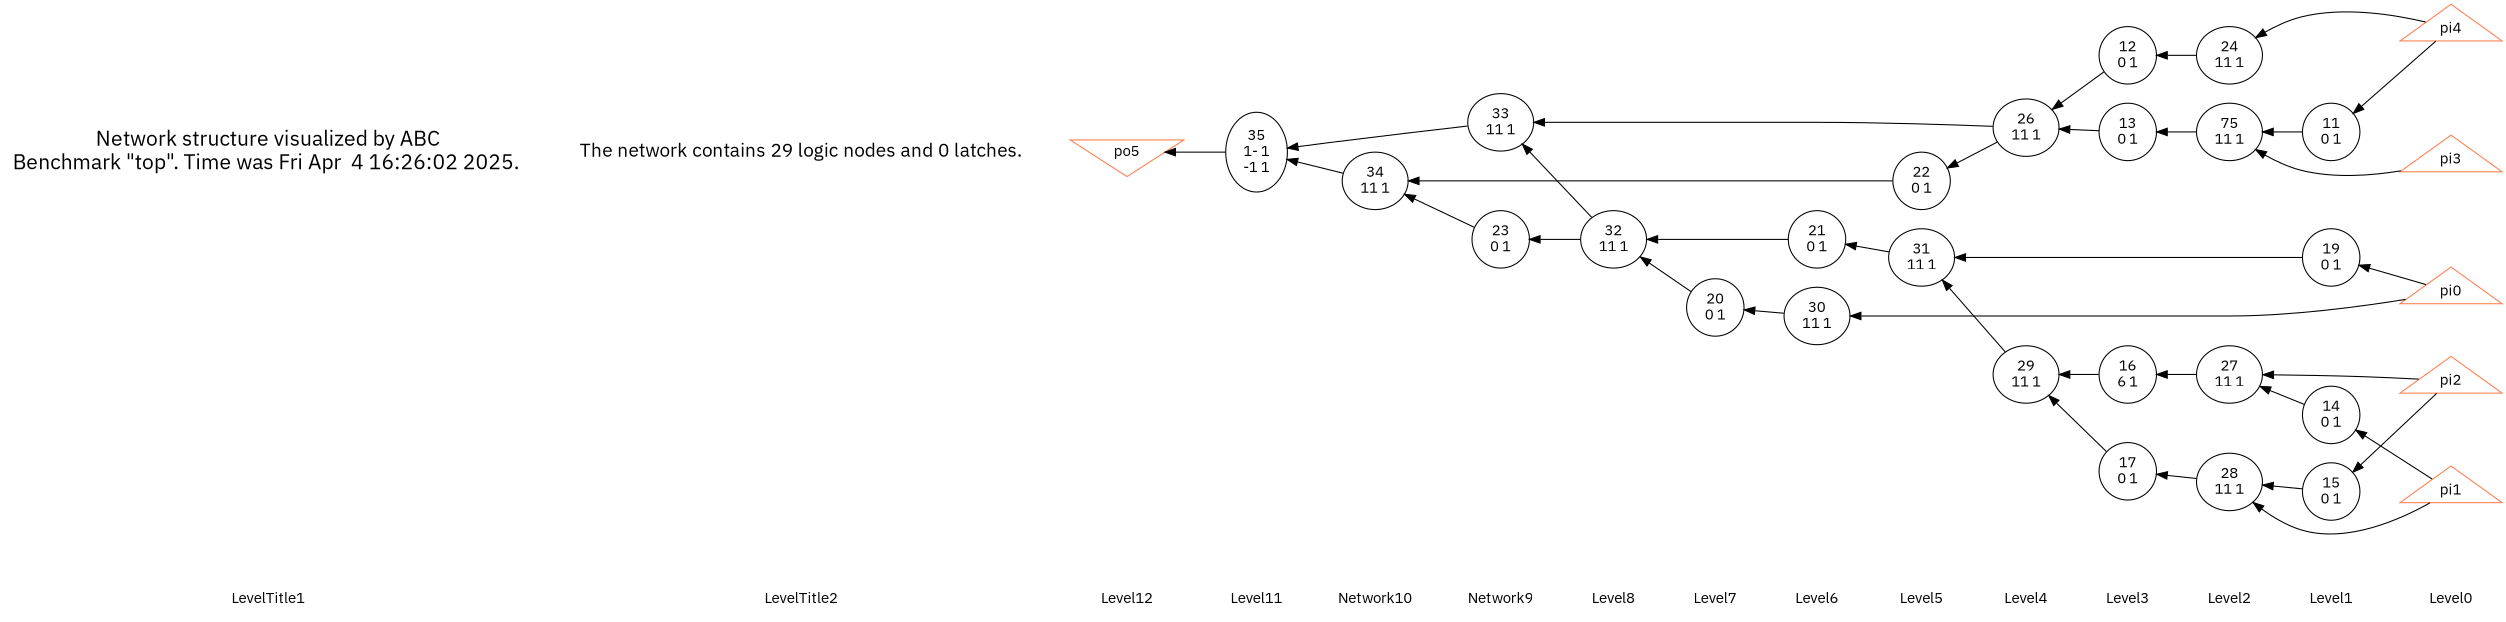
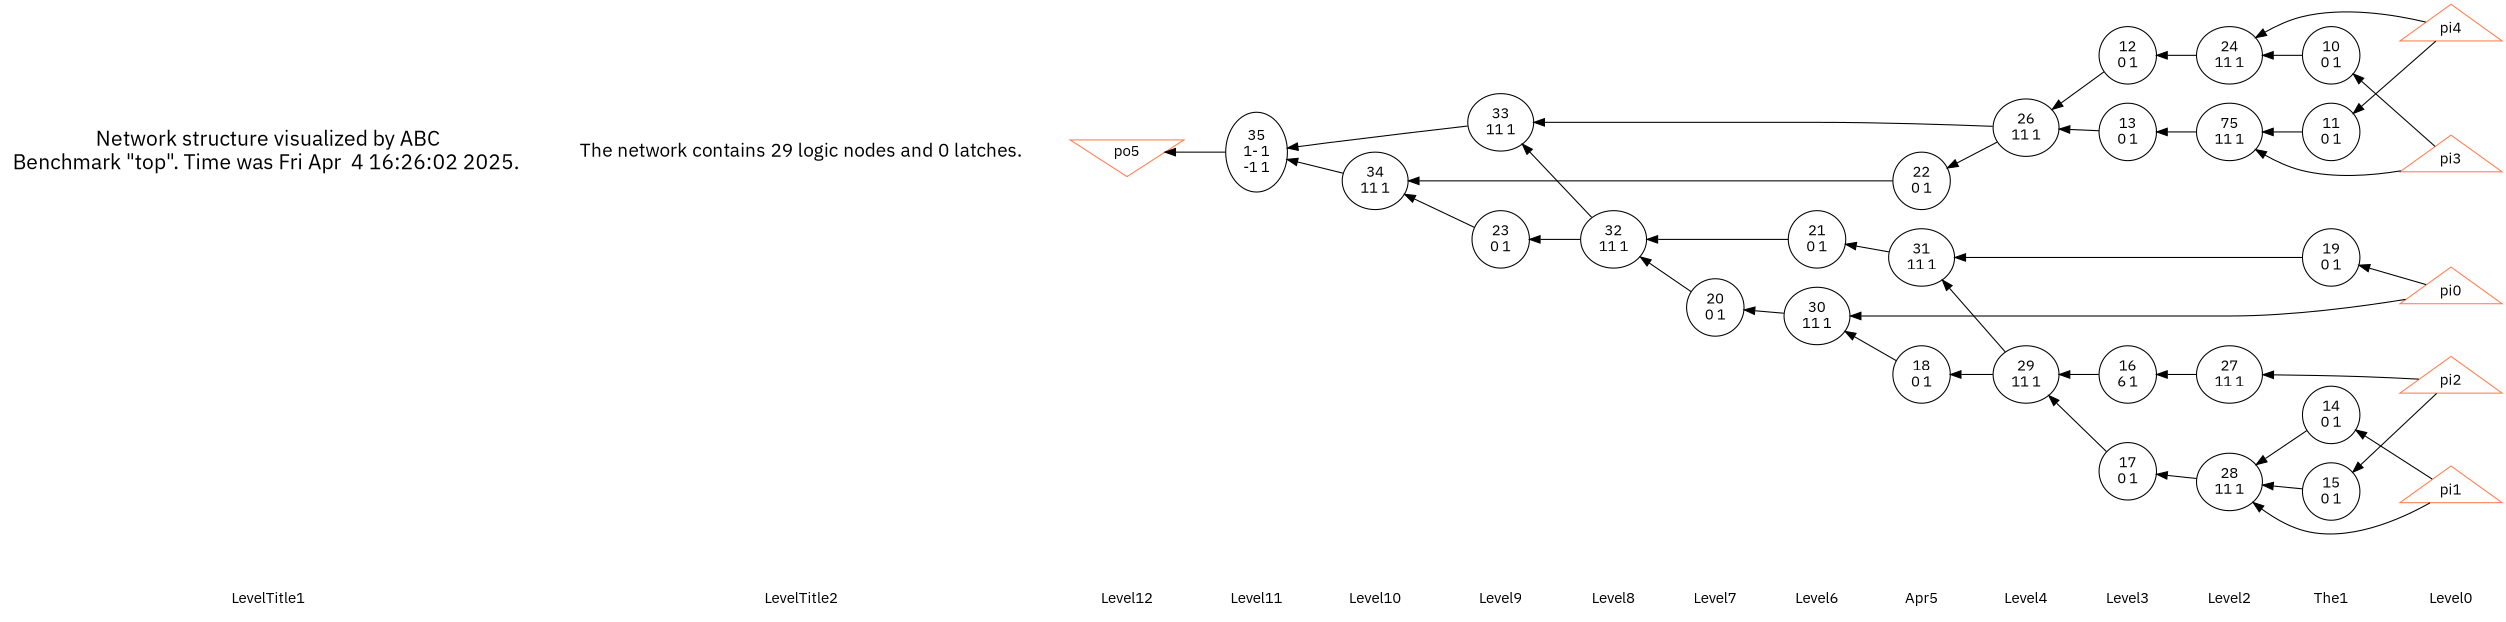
none -> (2331, 55)
none -> (1922, 374)
(2287, 397) -> (2286, 444)
(1375, 599) -> (1375, 599)
(1501, 599) -> (1501, 599)
(1922, 599) -> (1922, 599)
(2331, 599) -> (2331, 599)
